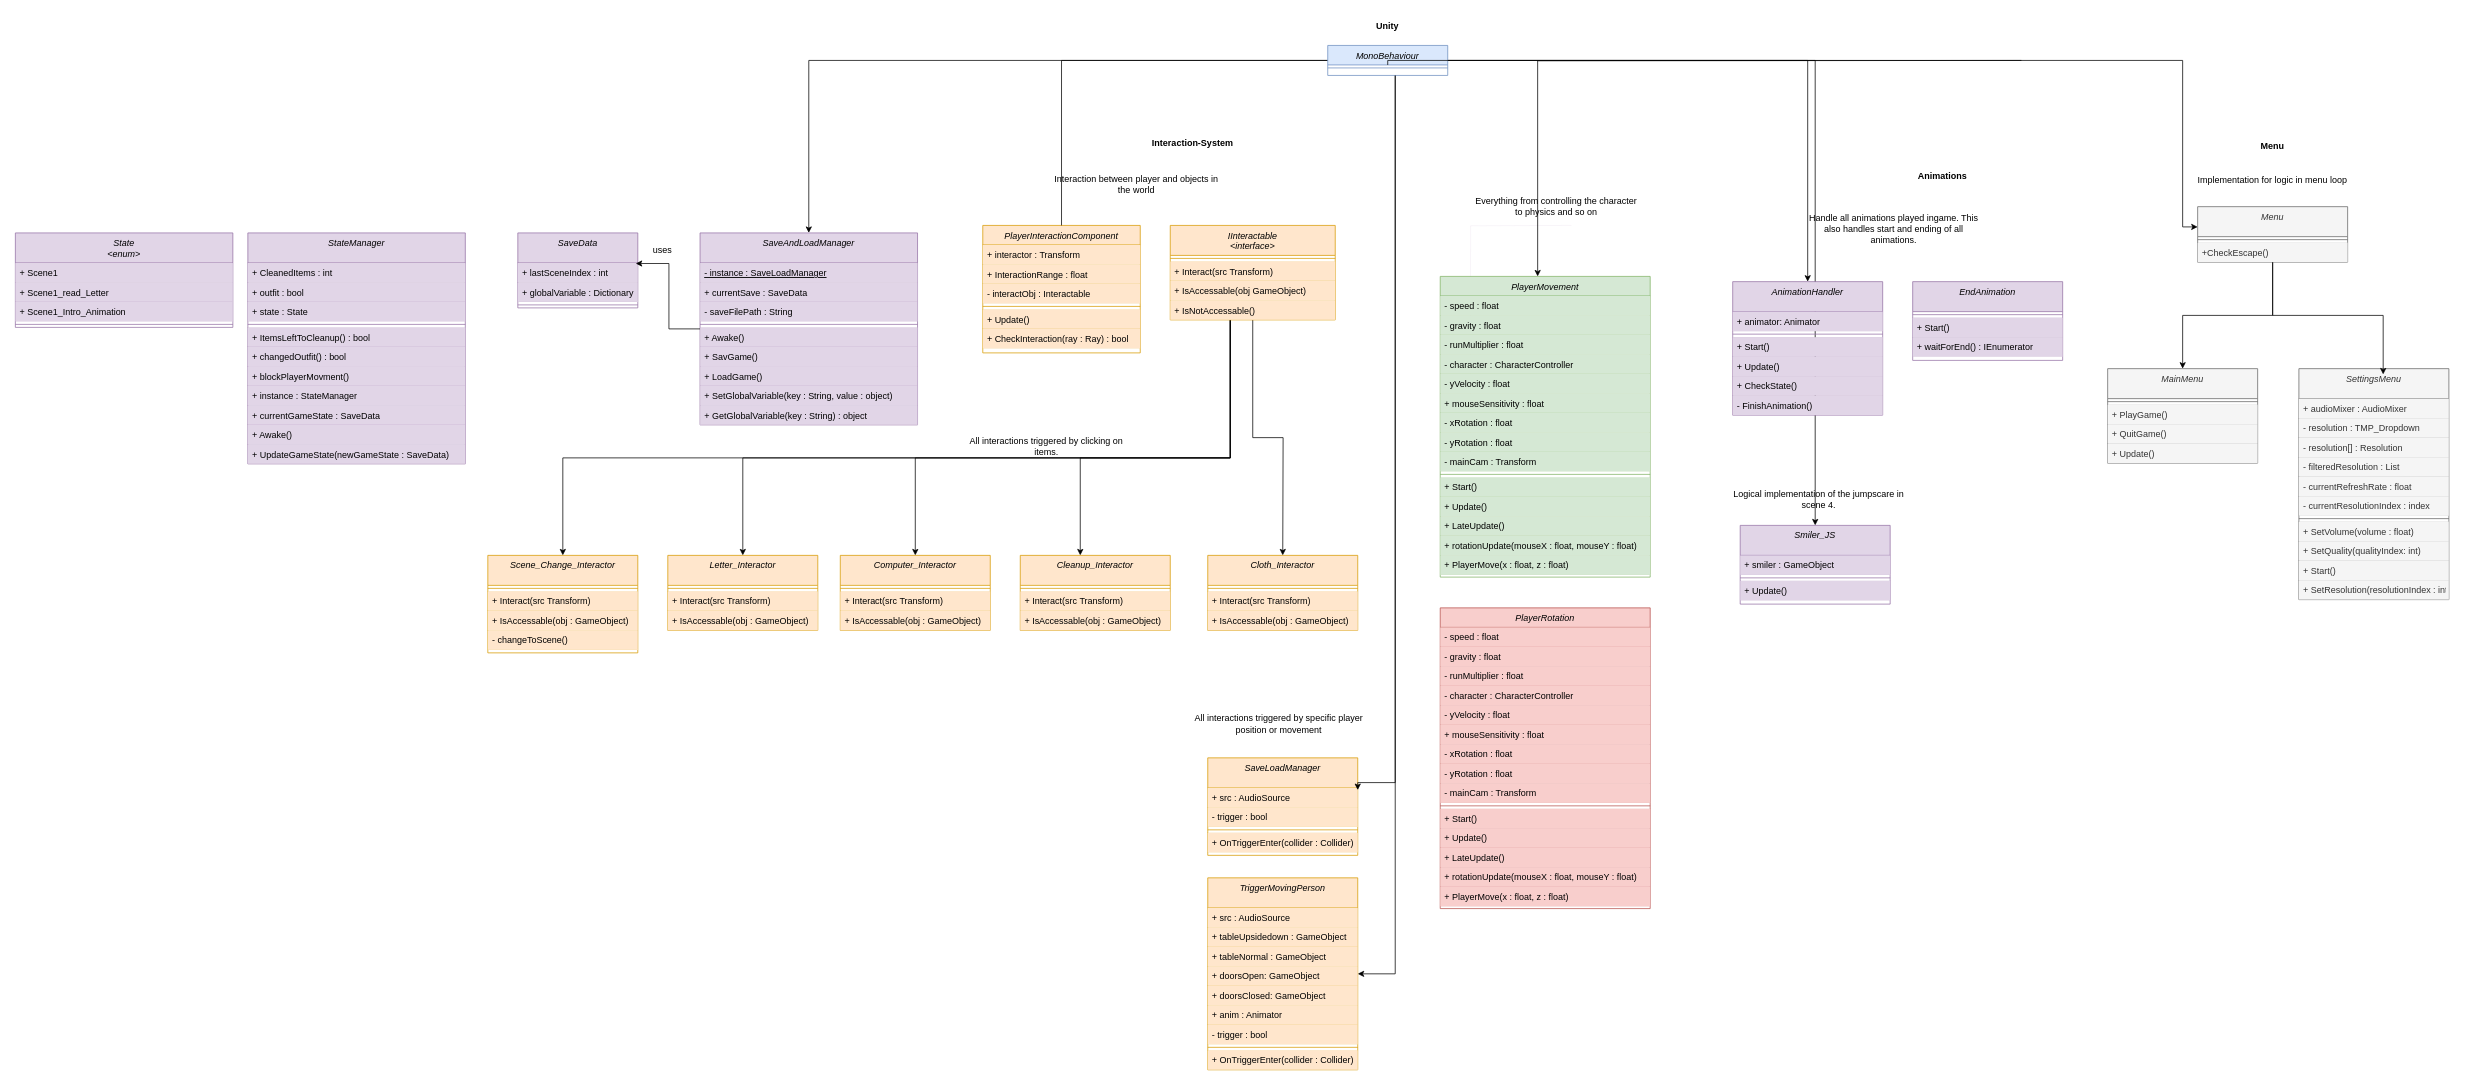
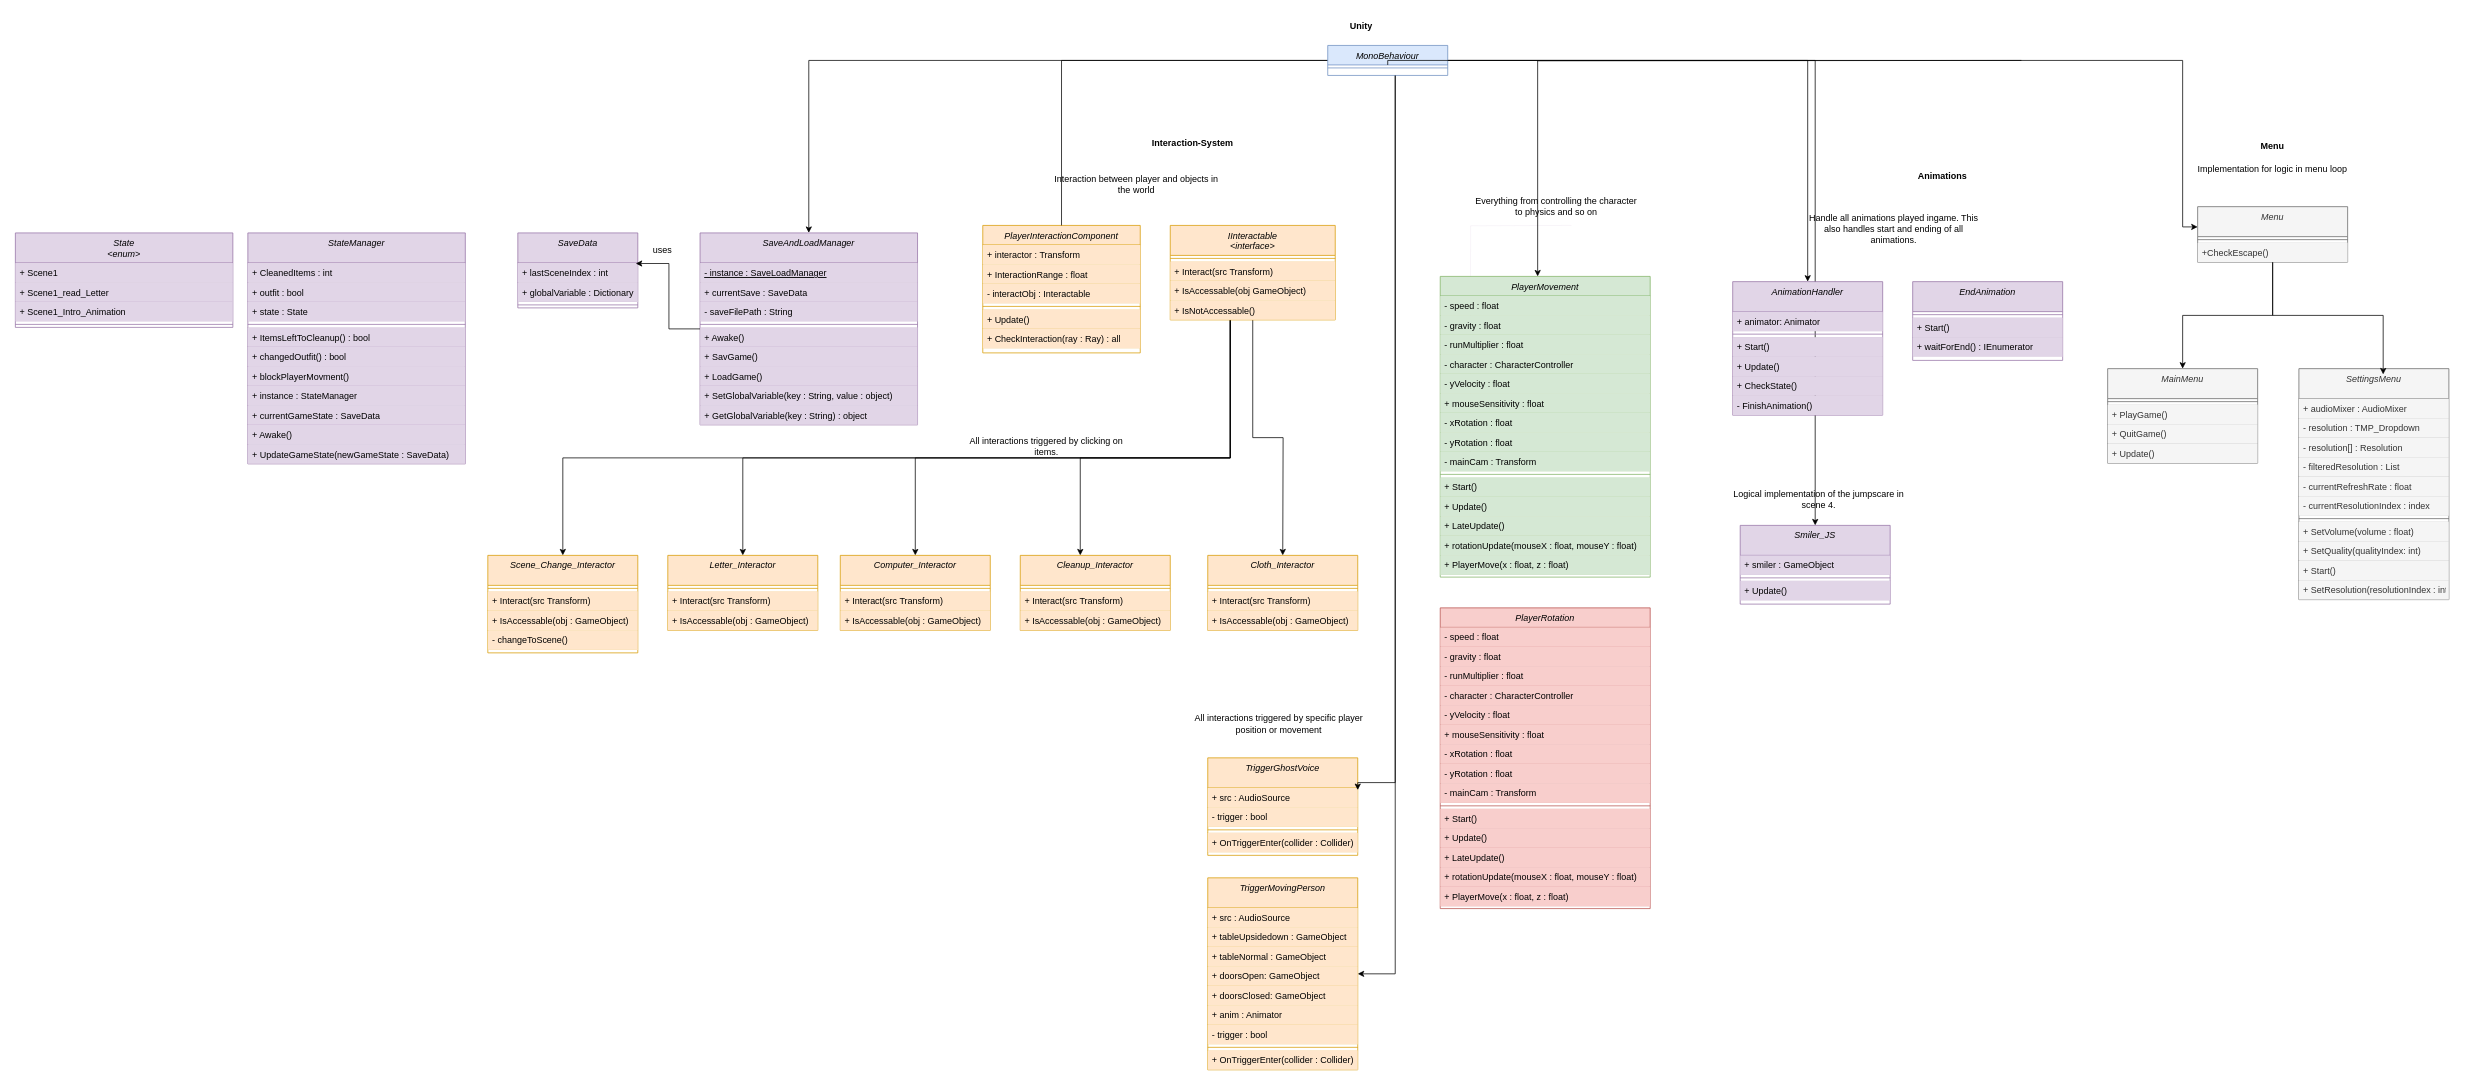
(1388, 27) -> (1362, 27)
(2273, 180) -> (2273, 169)
(1067, 339) -> (1064, 339)
(1283, 768) -> (1283, 768)
